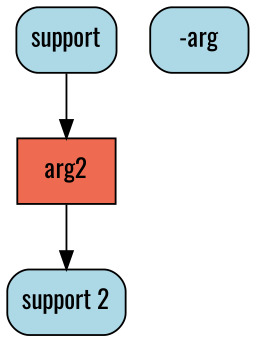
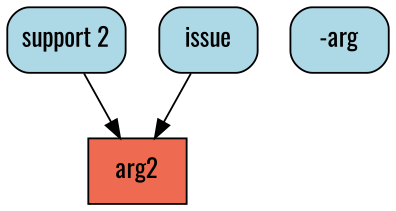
(66, 40) -> (208, 40)
(66, 228) -> (98, 98)
